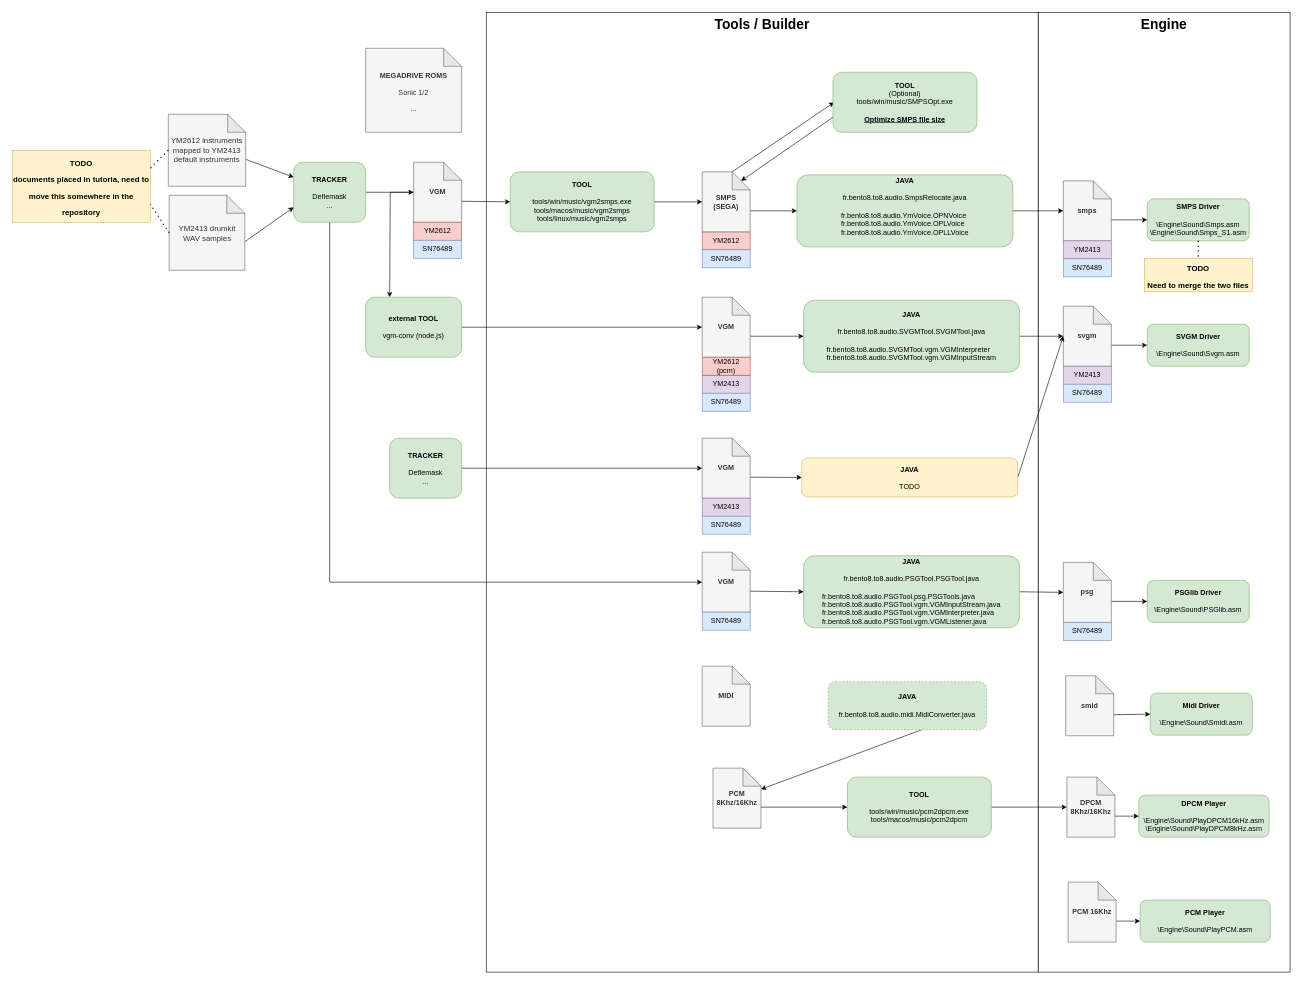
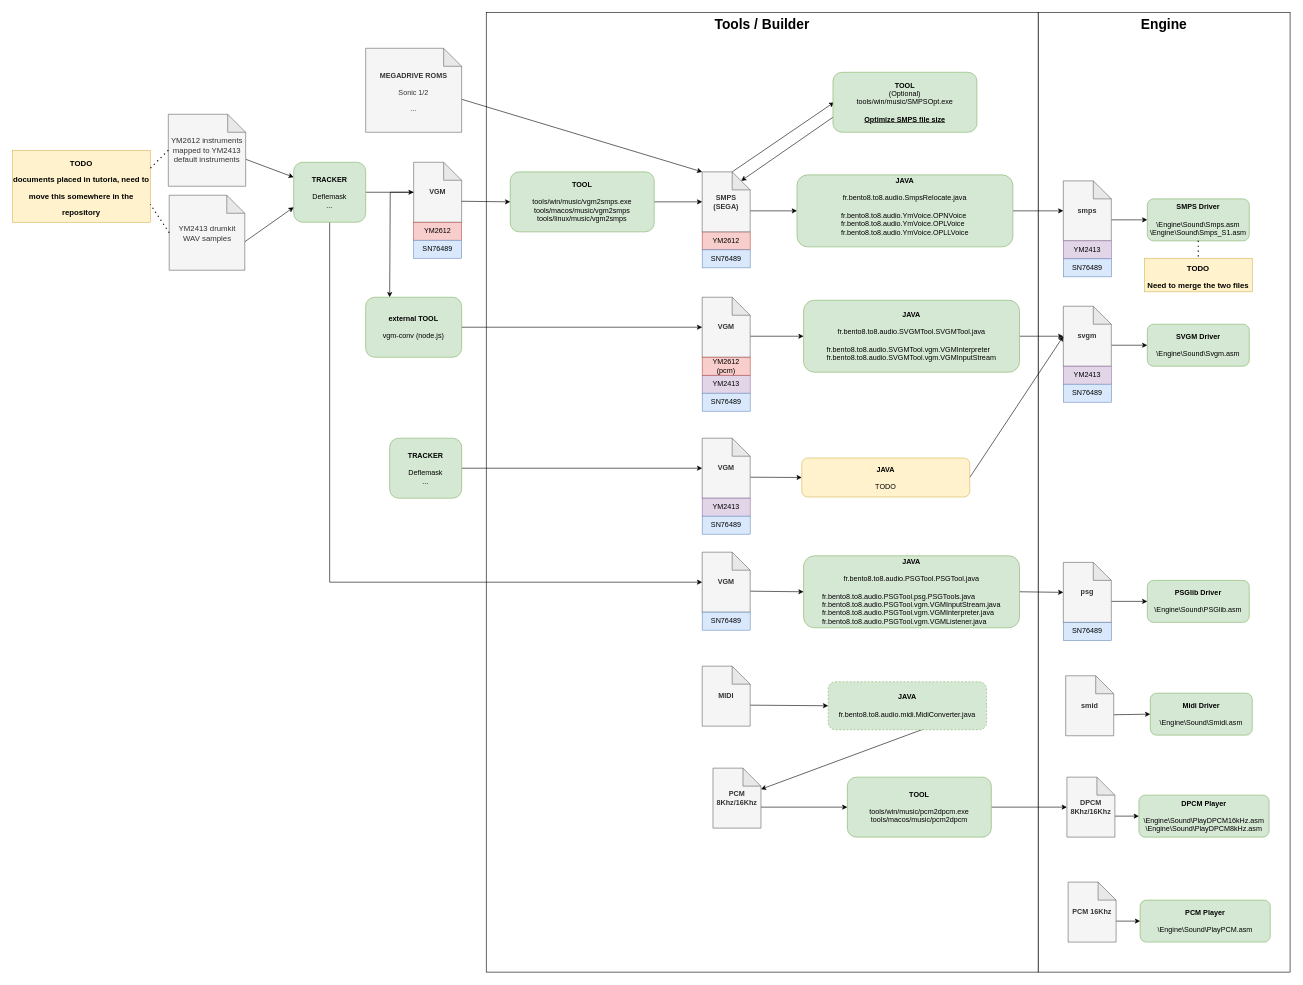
none -> (580, 135)
(910, 478) -> (886, 478)
none -> (798, 706)
